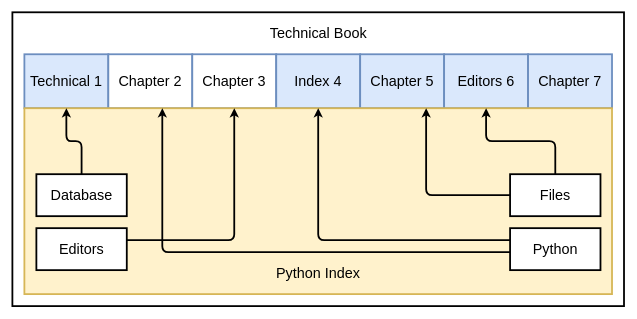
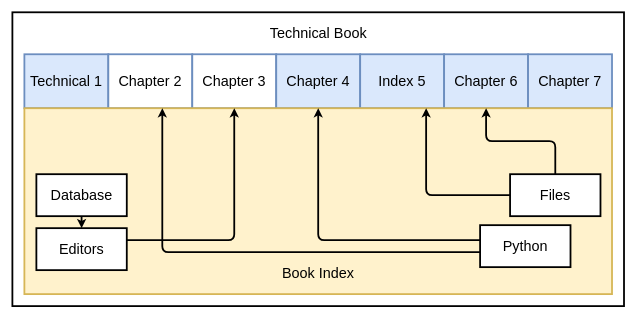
(318, 81) -> (318, 81)
(402, 81) -> (402, 81)
(486, 81) -> (486, 81)
(78, 142) -> (82, 219)
(556, 249) -> (526, 246)
(318, 273) -> (318, 273)
